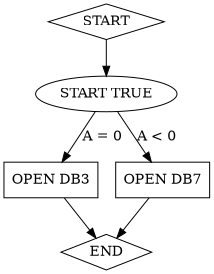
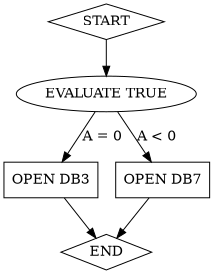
(106, 94) -> (106, 94)
